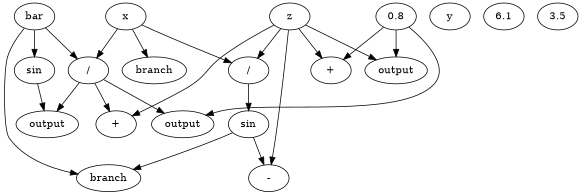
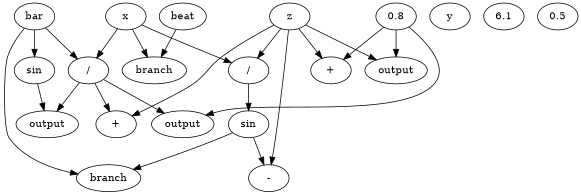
none -> (183, 16)
(558, 16) -> (558, 16)
